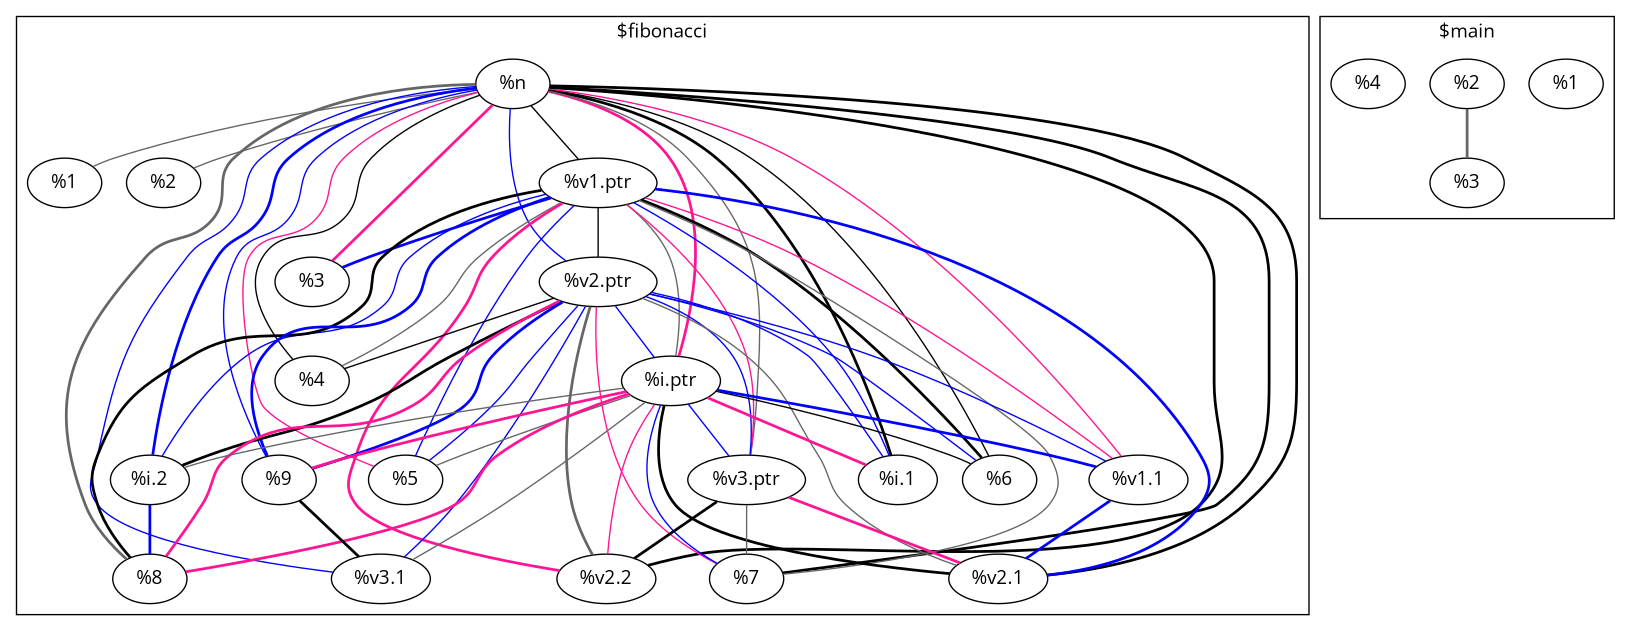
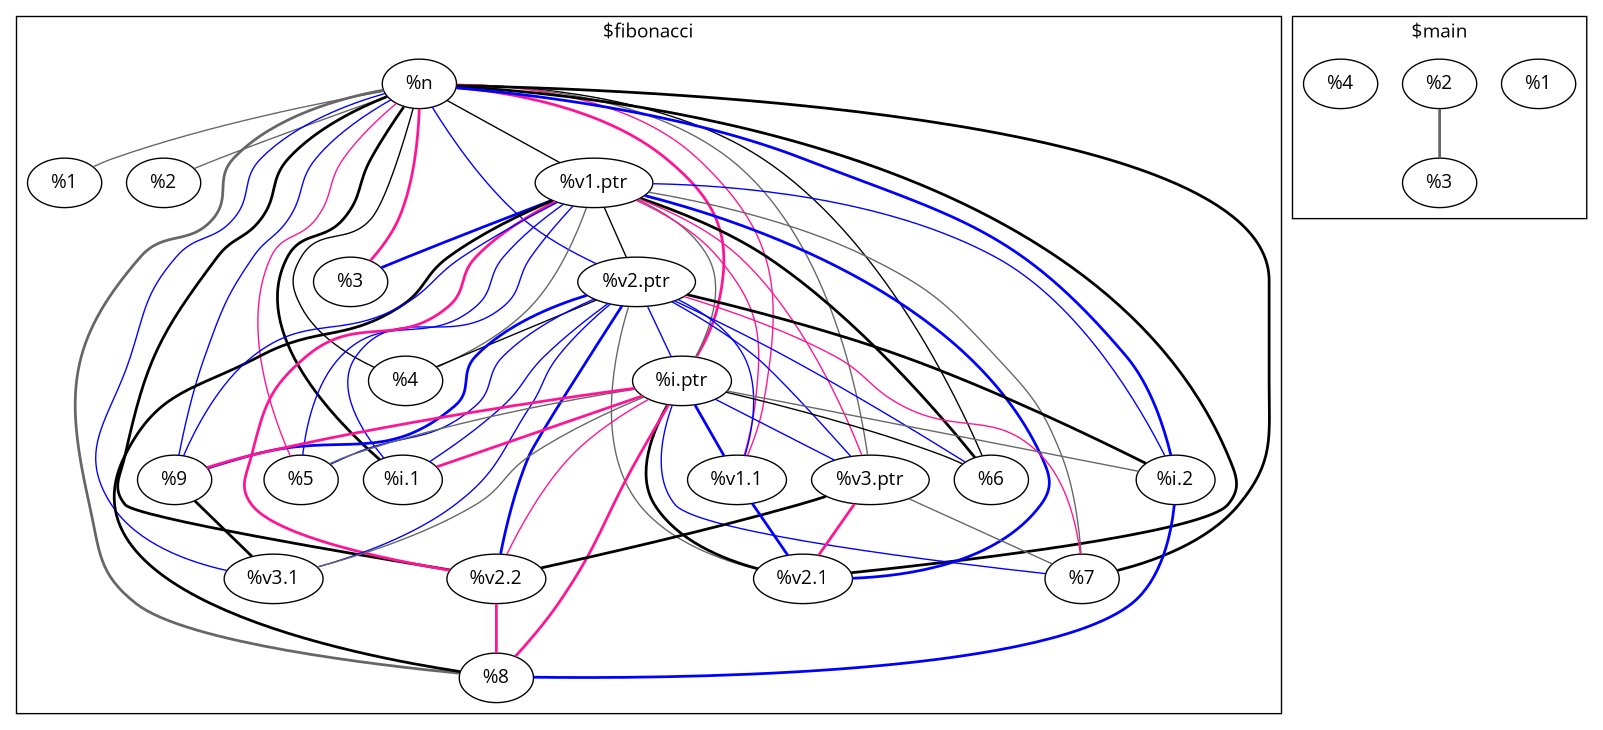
(374, 324) -> (358, 323)
(398, 412) -> (496, 629)
(567, 432) -> (551, 418)
